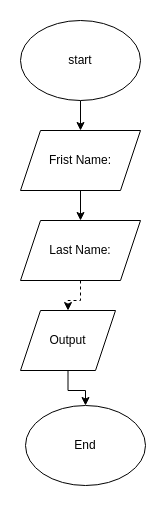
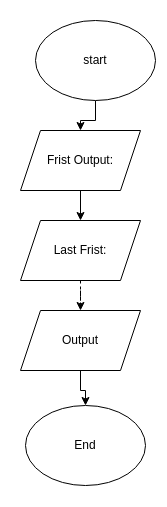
(81, 61) -> (96, 61)
(81, 161) -> (81, 161)
(81, 251) -> (81, 251)
(68, 341) -> (81, 341)
